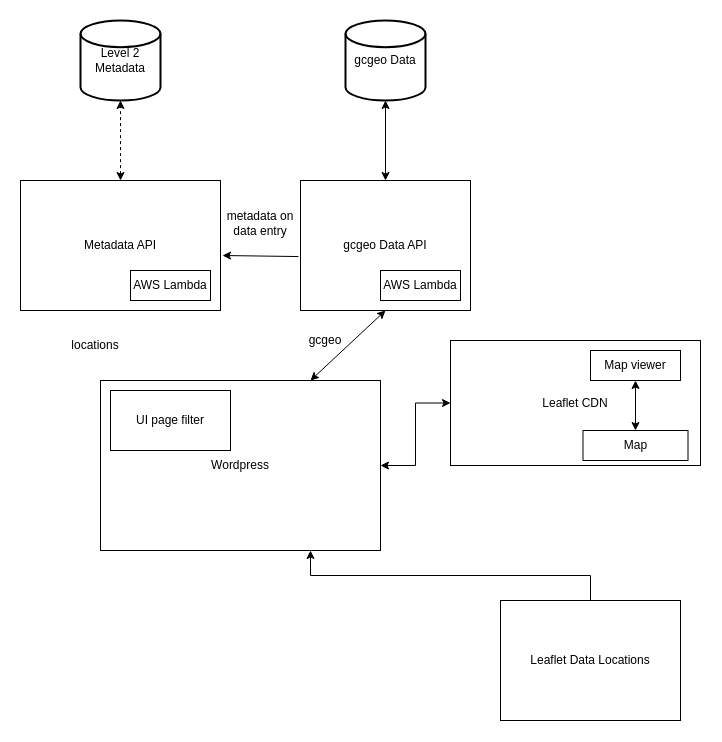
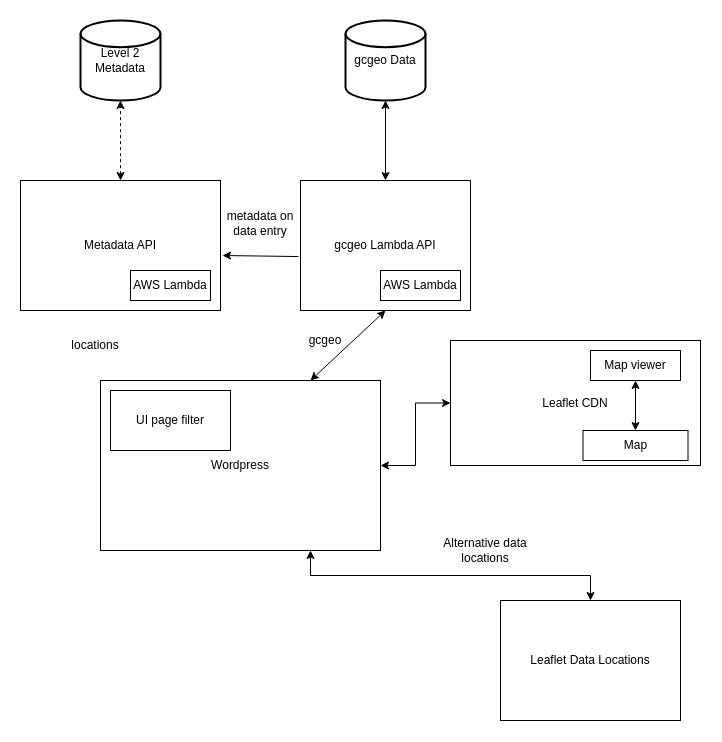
(386, 246) -> (386, 246)
none -> (486, 551)
(591, 595) -> (591, 592)
